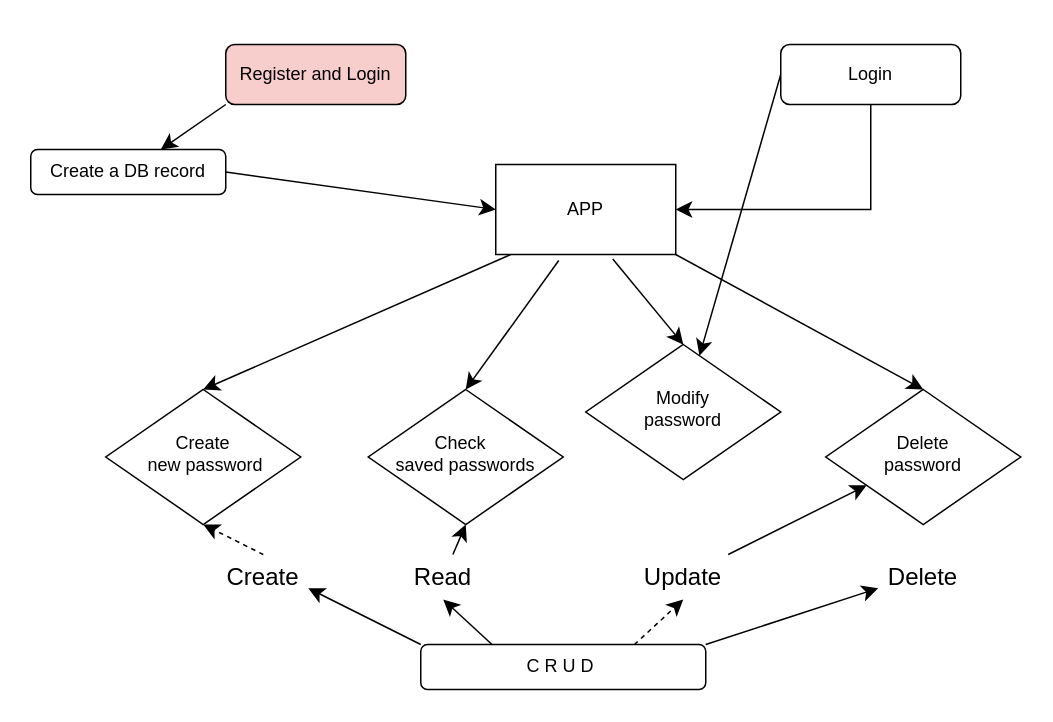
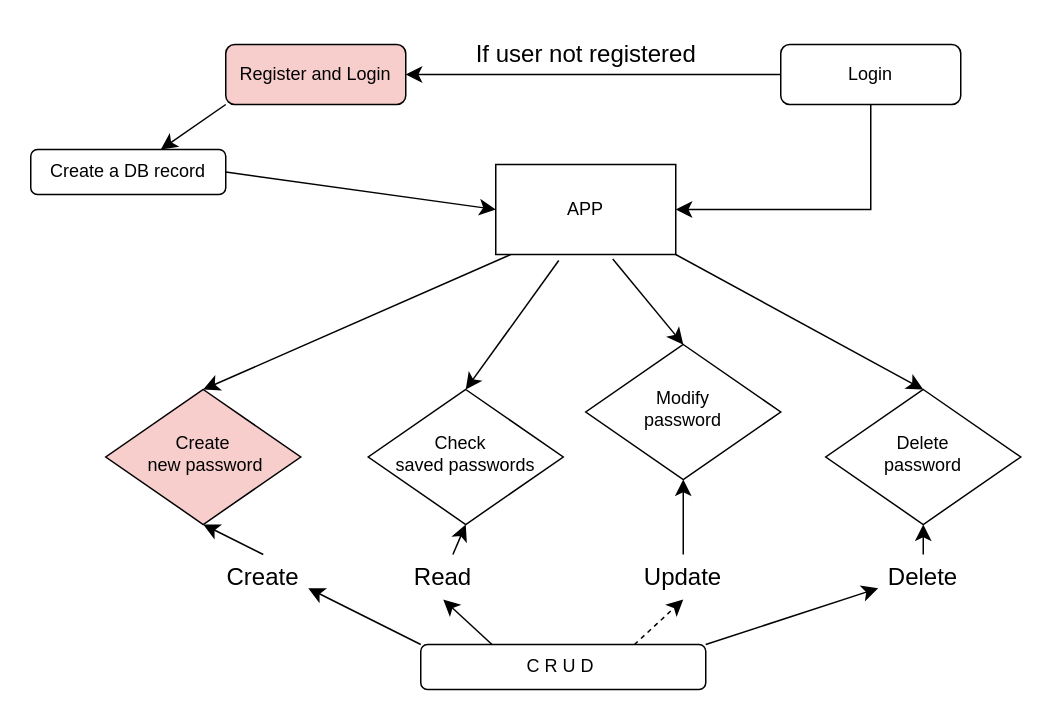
none -> (586, 53)
(741, 211) -> (598, 74)
(203, 457) -> (203, 457)
(793, 522) -> (683, 522)
(236, 541) -> (236, 541)
none -> (923, 547)
